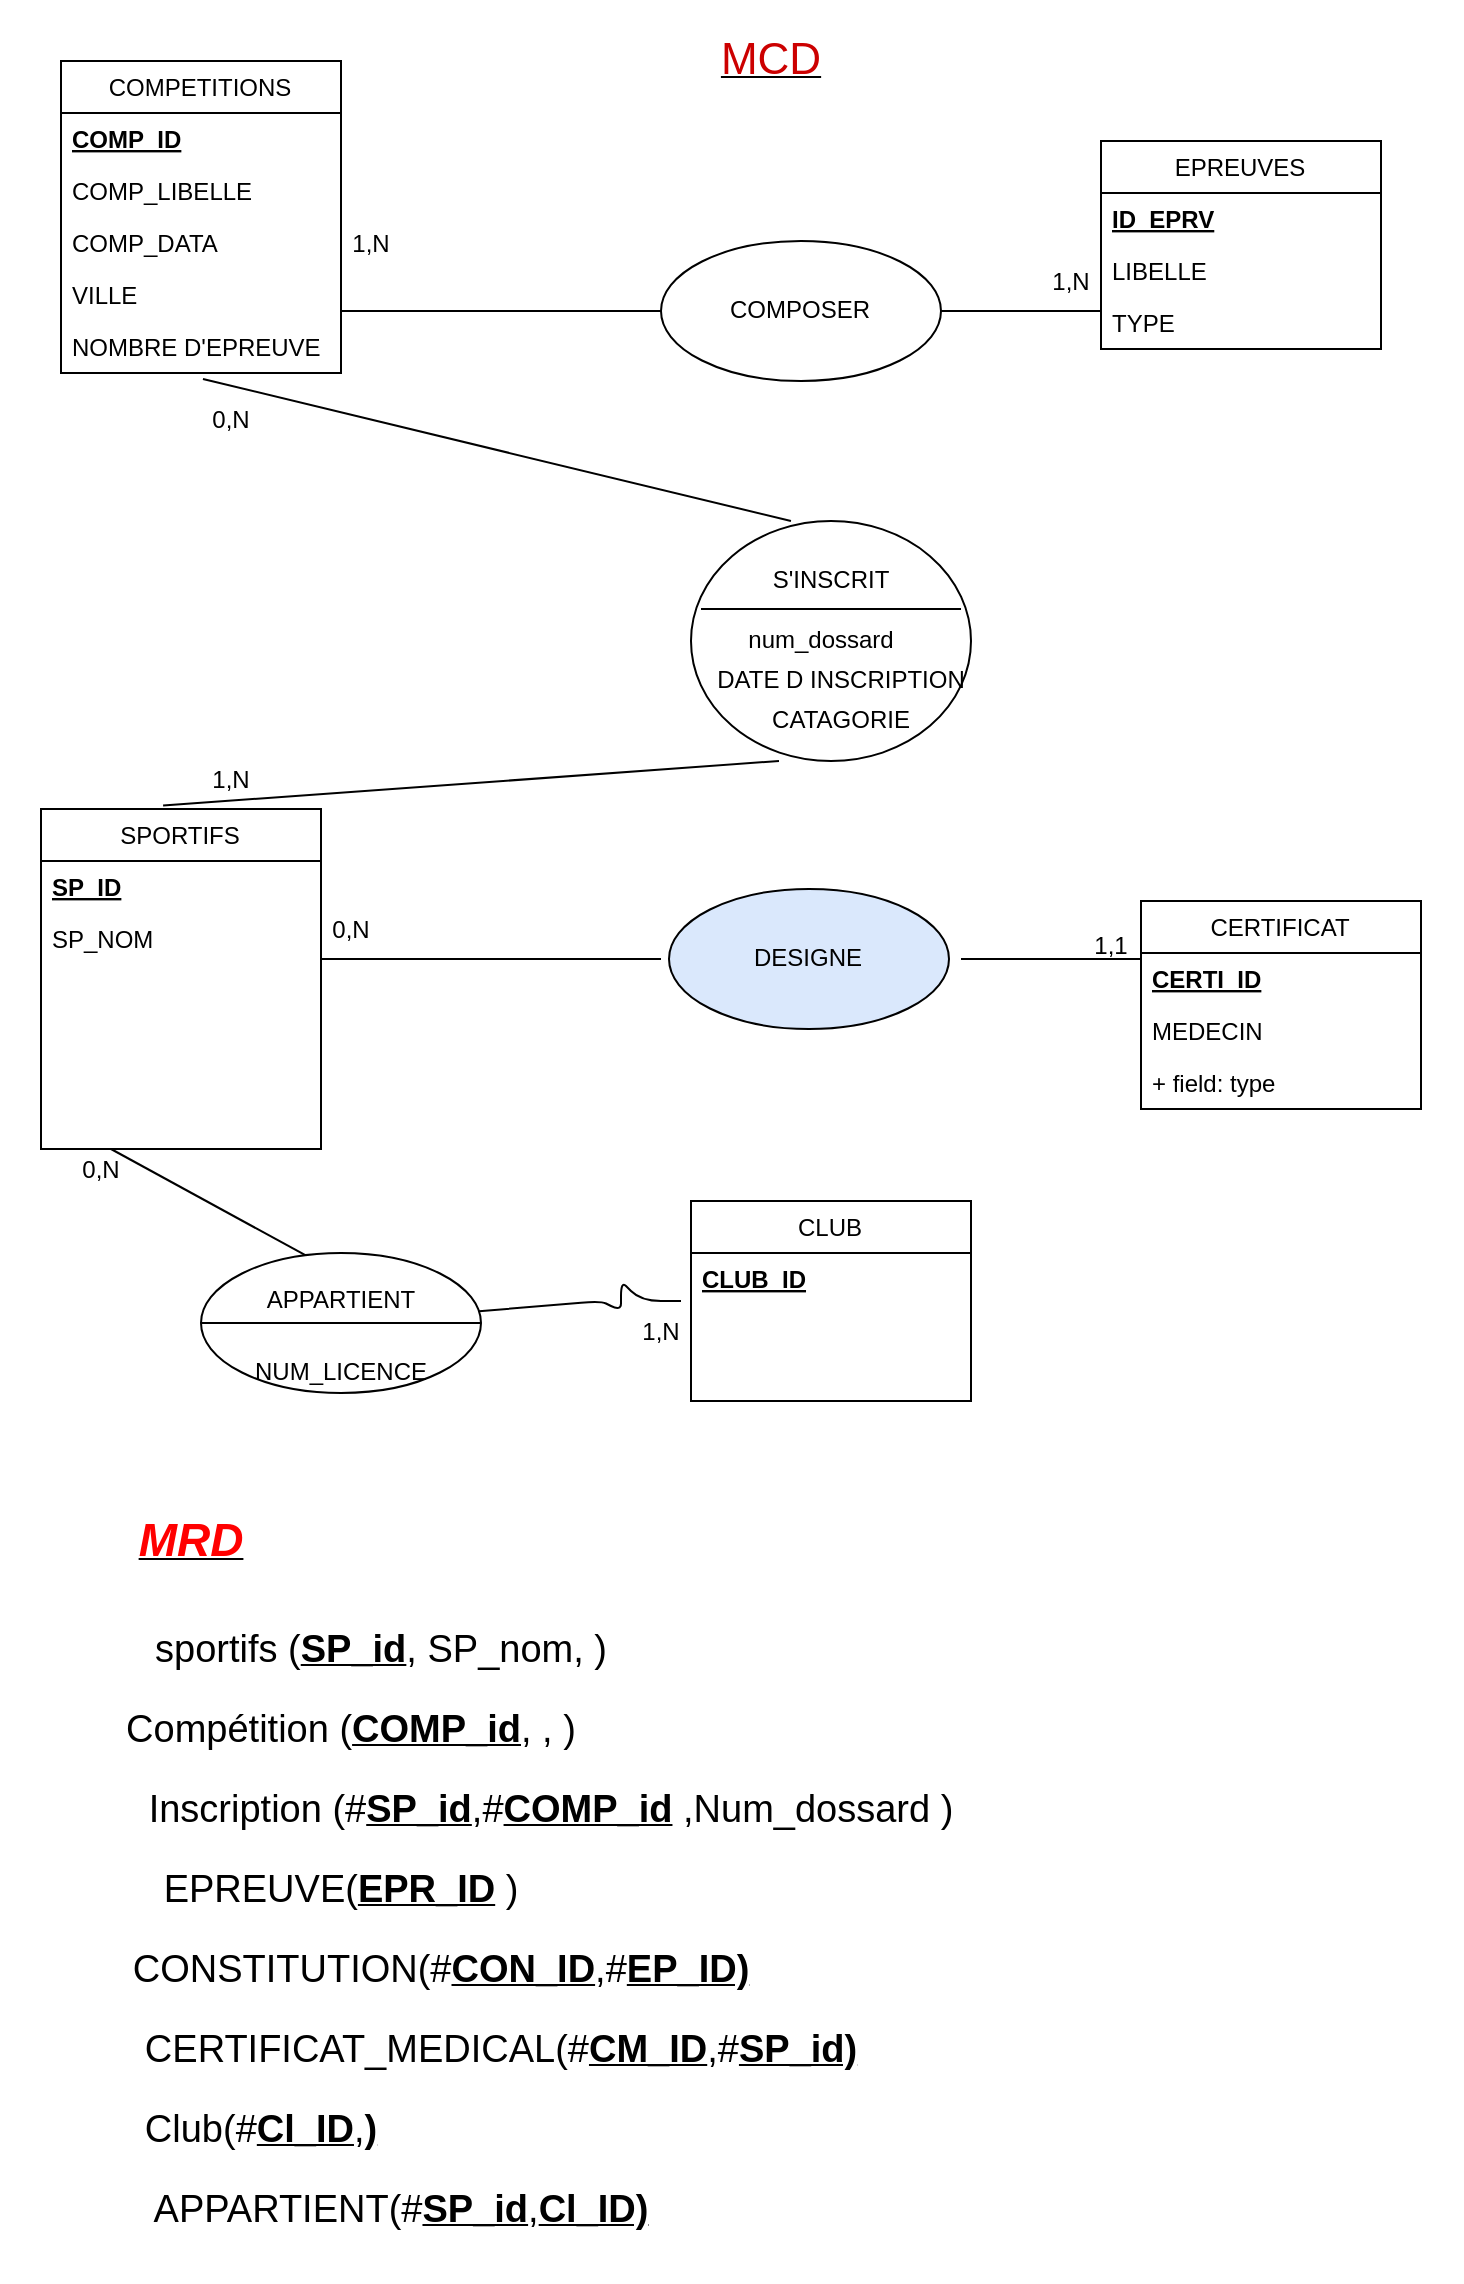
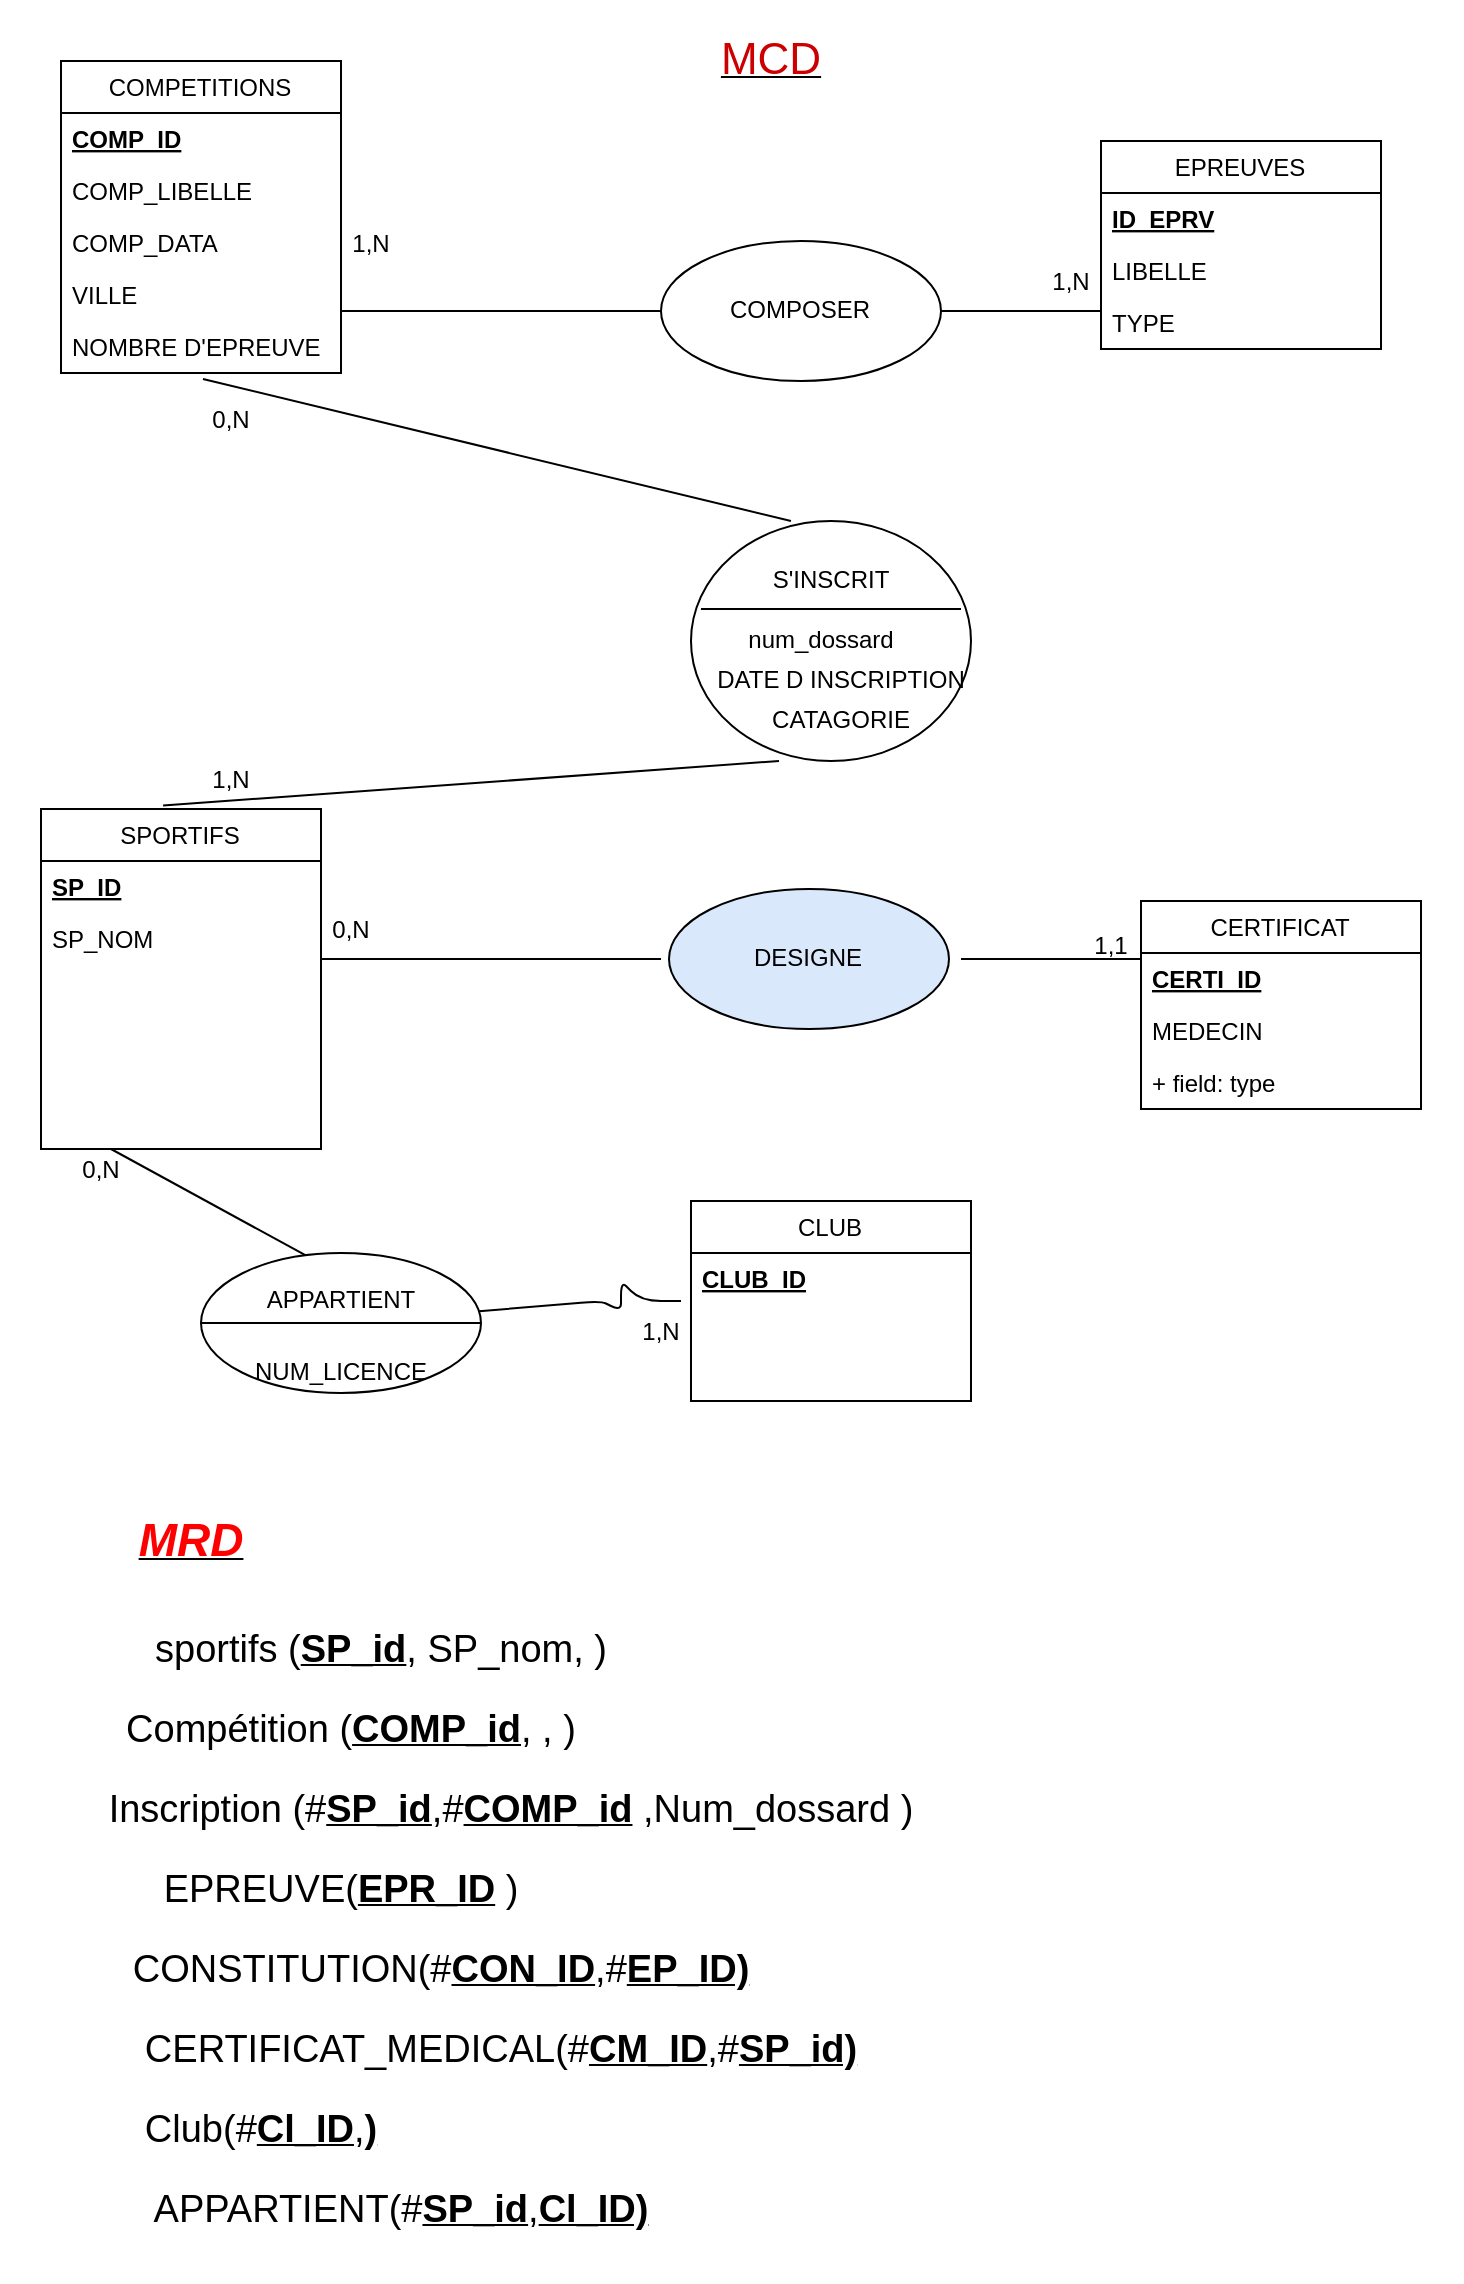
(551, 1811) -> (511, 1811)
